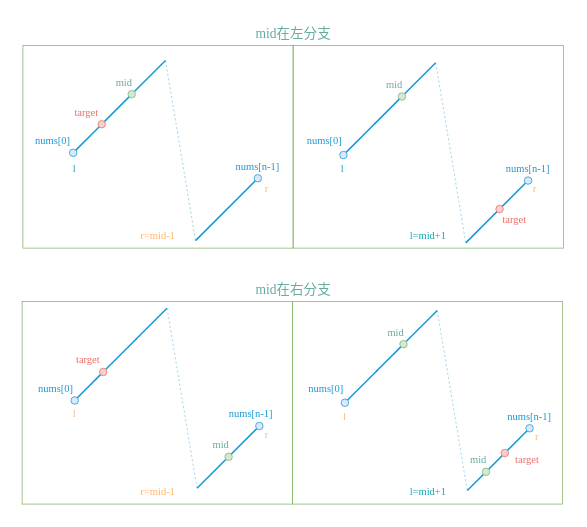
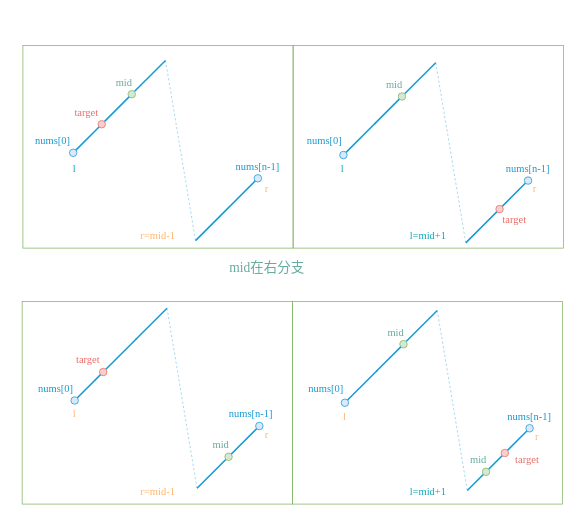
(293, 34) -> none
(293, 290) -> (267, 267)
